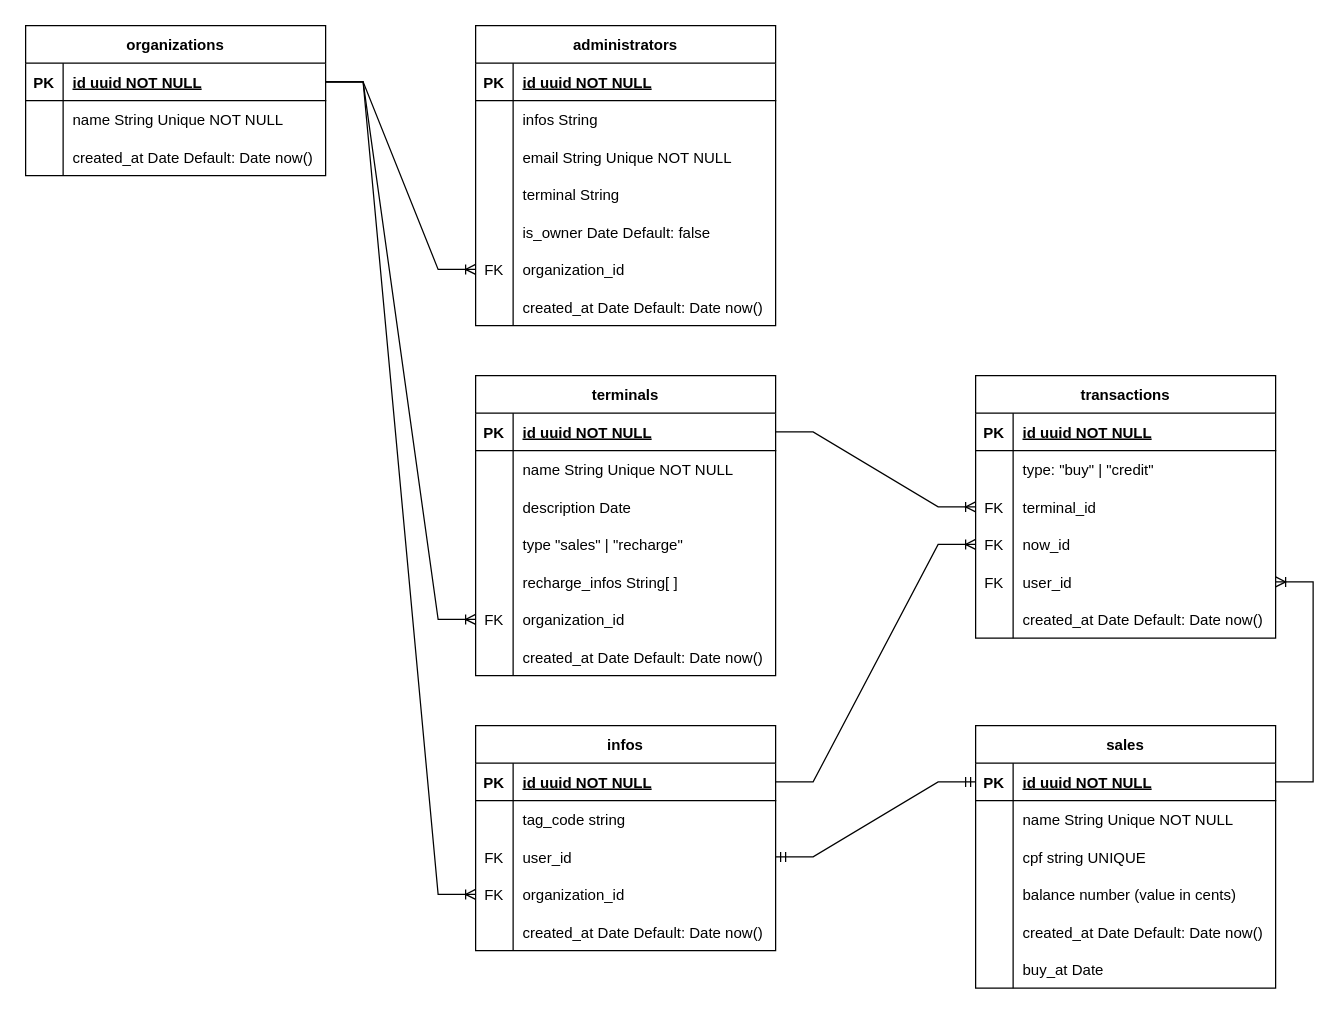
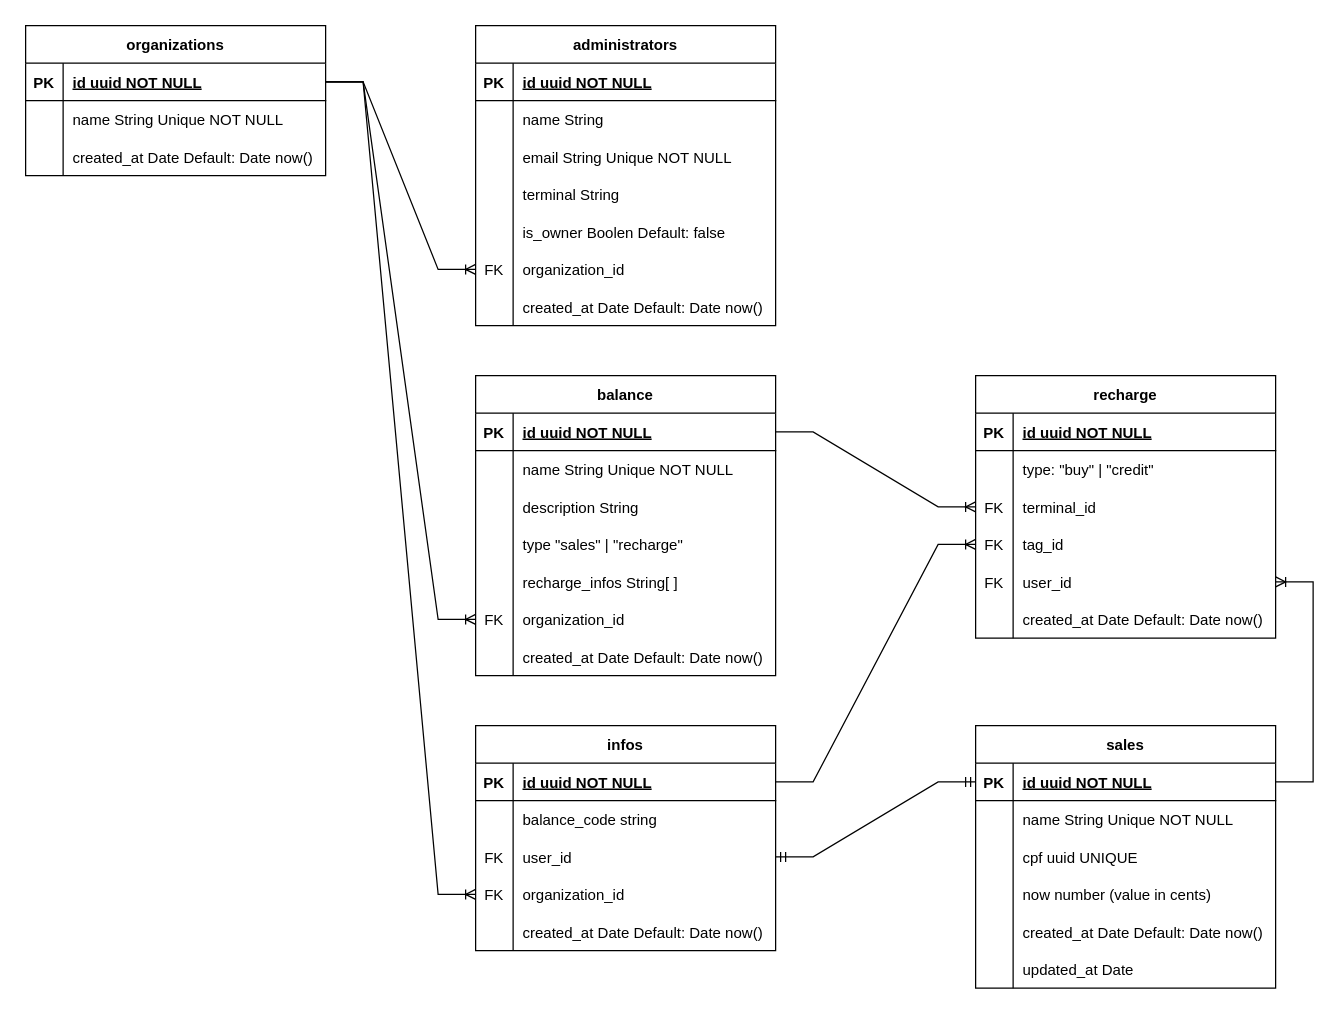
(567, 120) -> (565, 120)
(626, 233) -> (633, 233)
(625, 395) -> (625, 395)
(1125, 395) -> (1125, 395)
(584, 508) -> (590, 508)
(1046, 545) -> (1046, 545)
(582, 820) -> (596, 820)
(1088, 858) -> (1080, 858)
(1139, 895) -> (1124, 895)
(1067, 970) -> (1084, 970)
